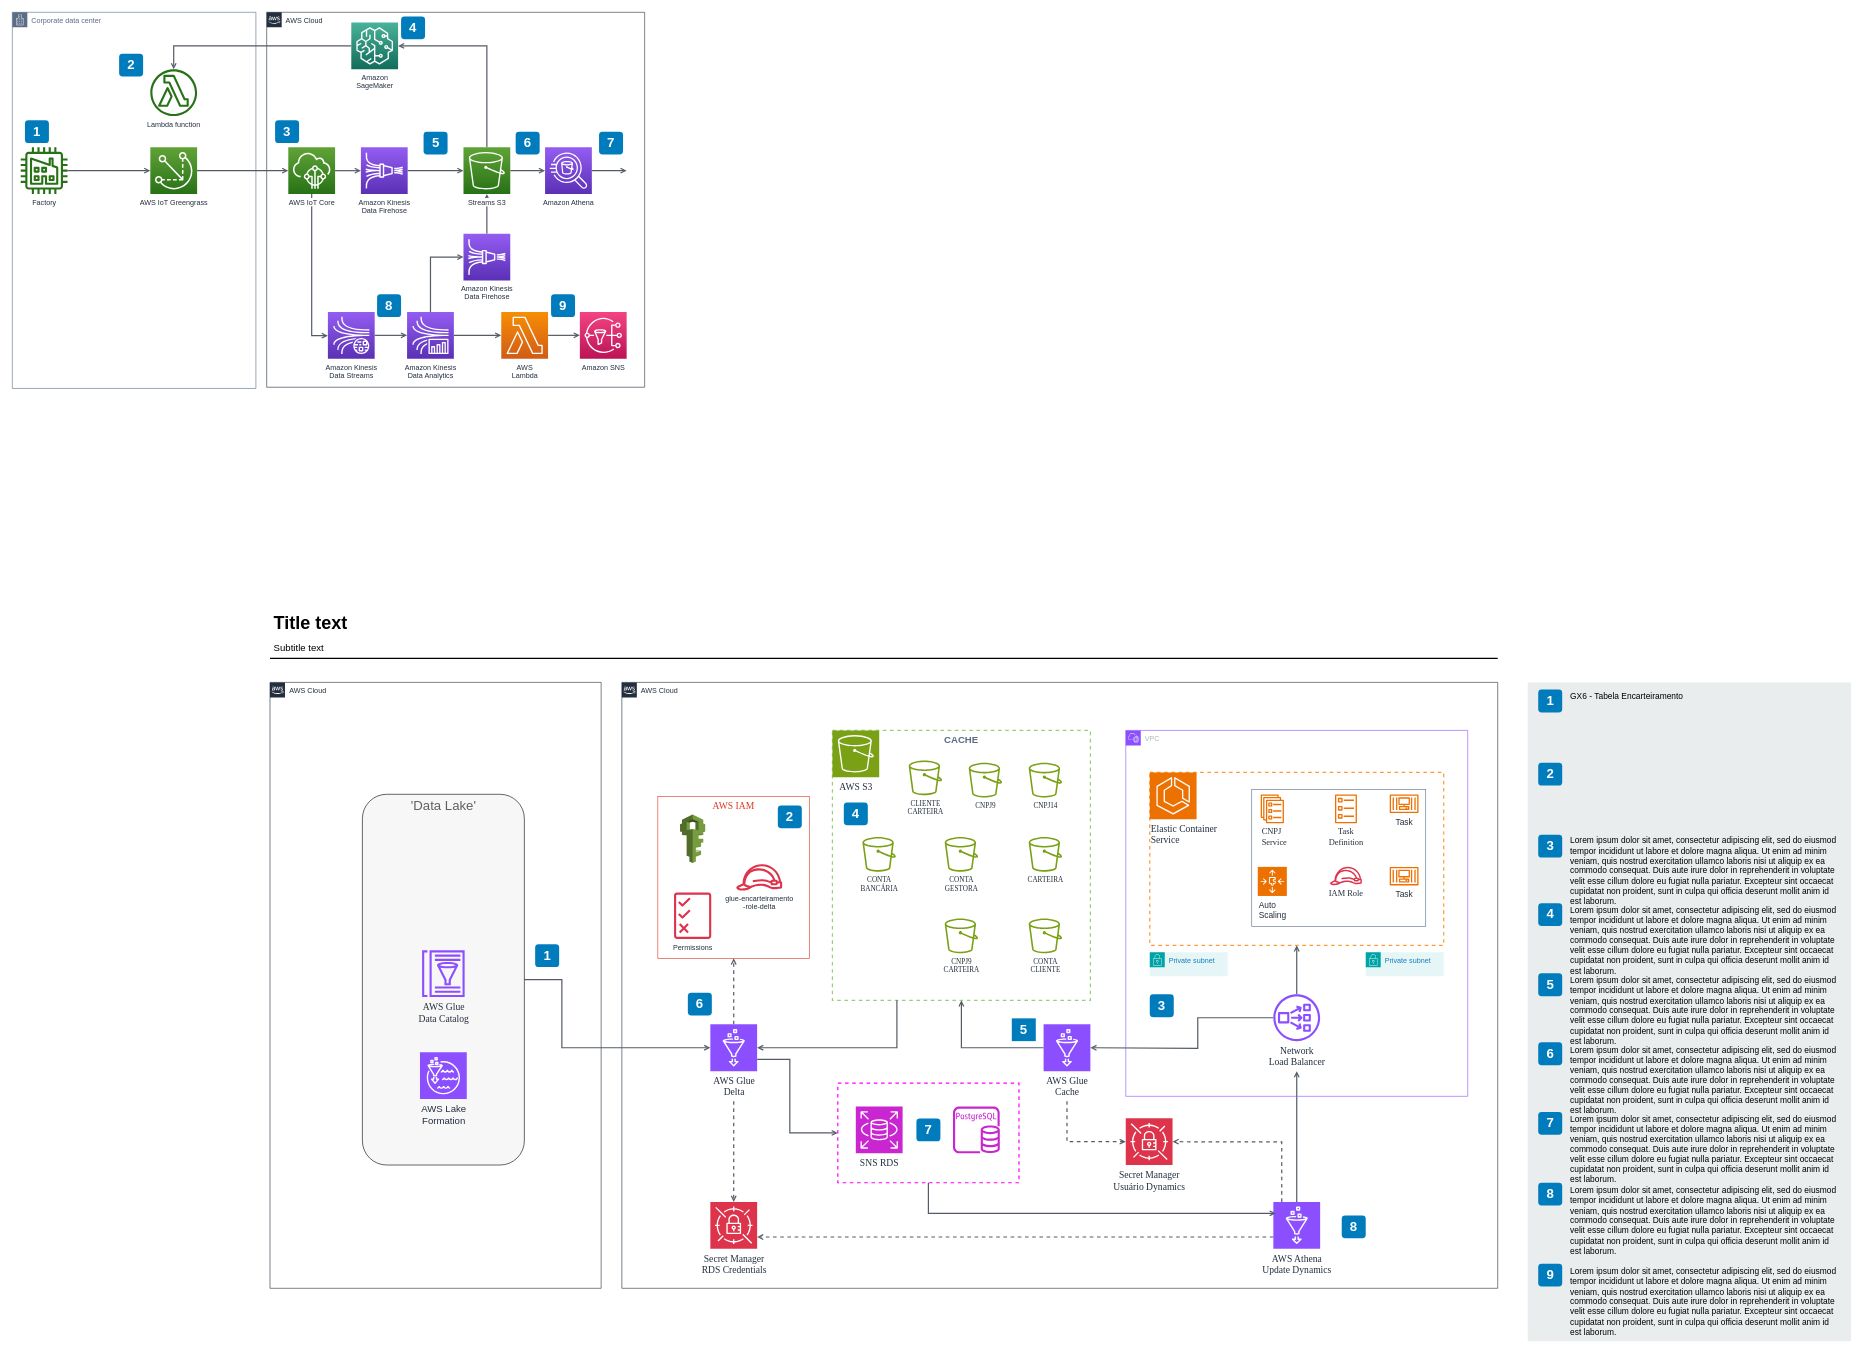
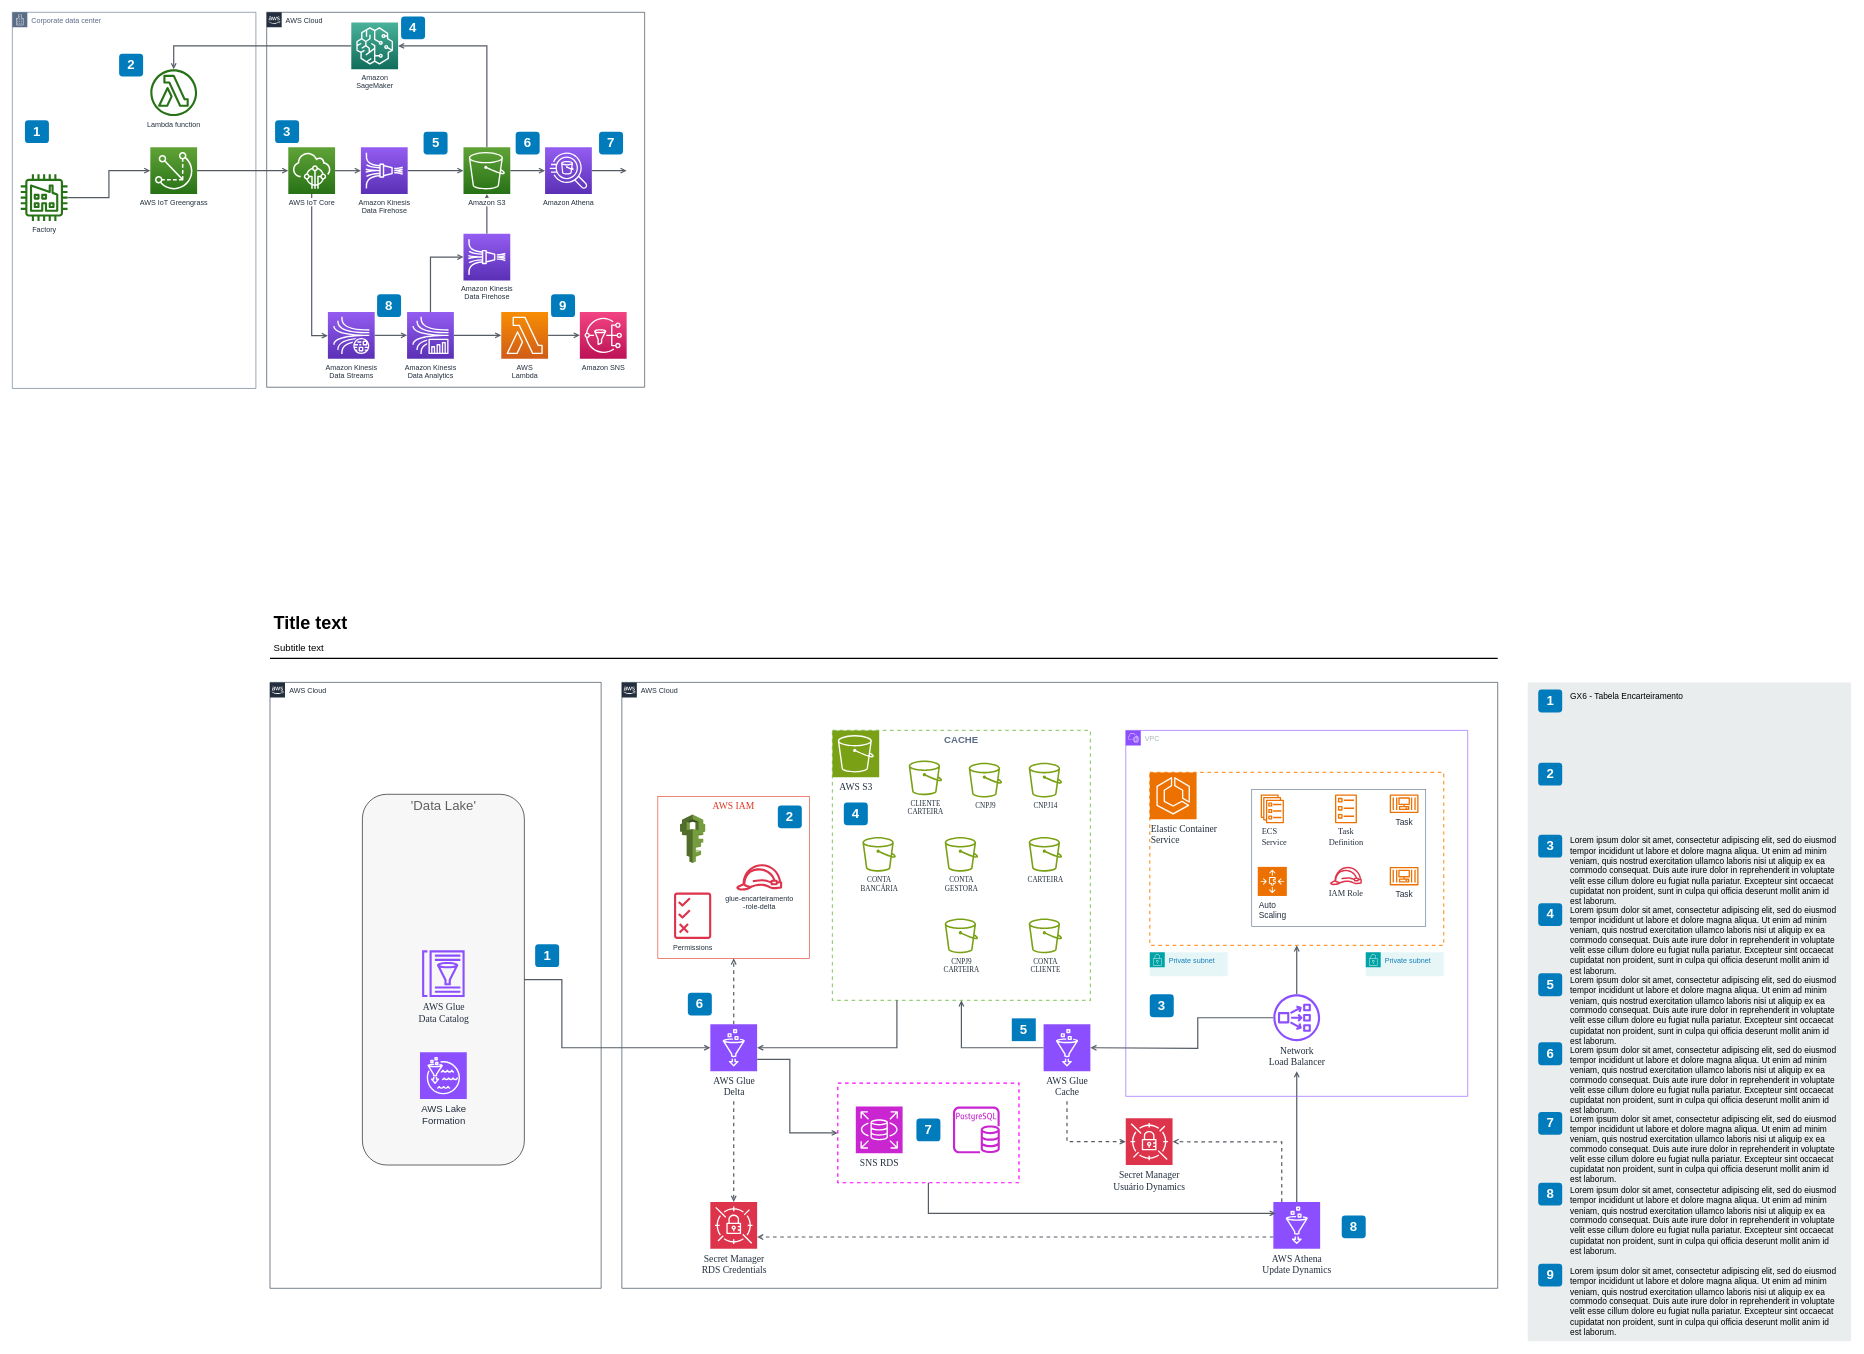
(44, 171) -> (44, 198)
(487, 203) -> (487, 203)
(1277, 838) -> (1277, 838)
